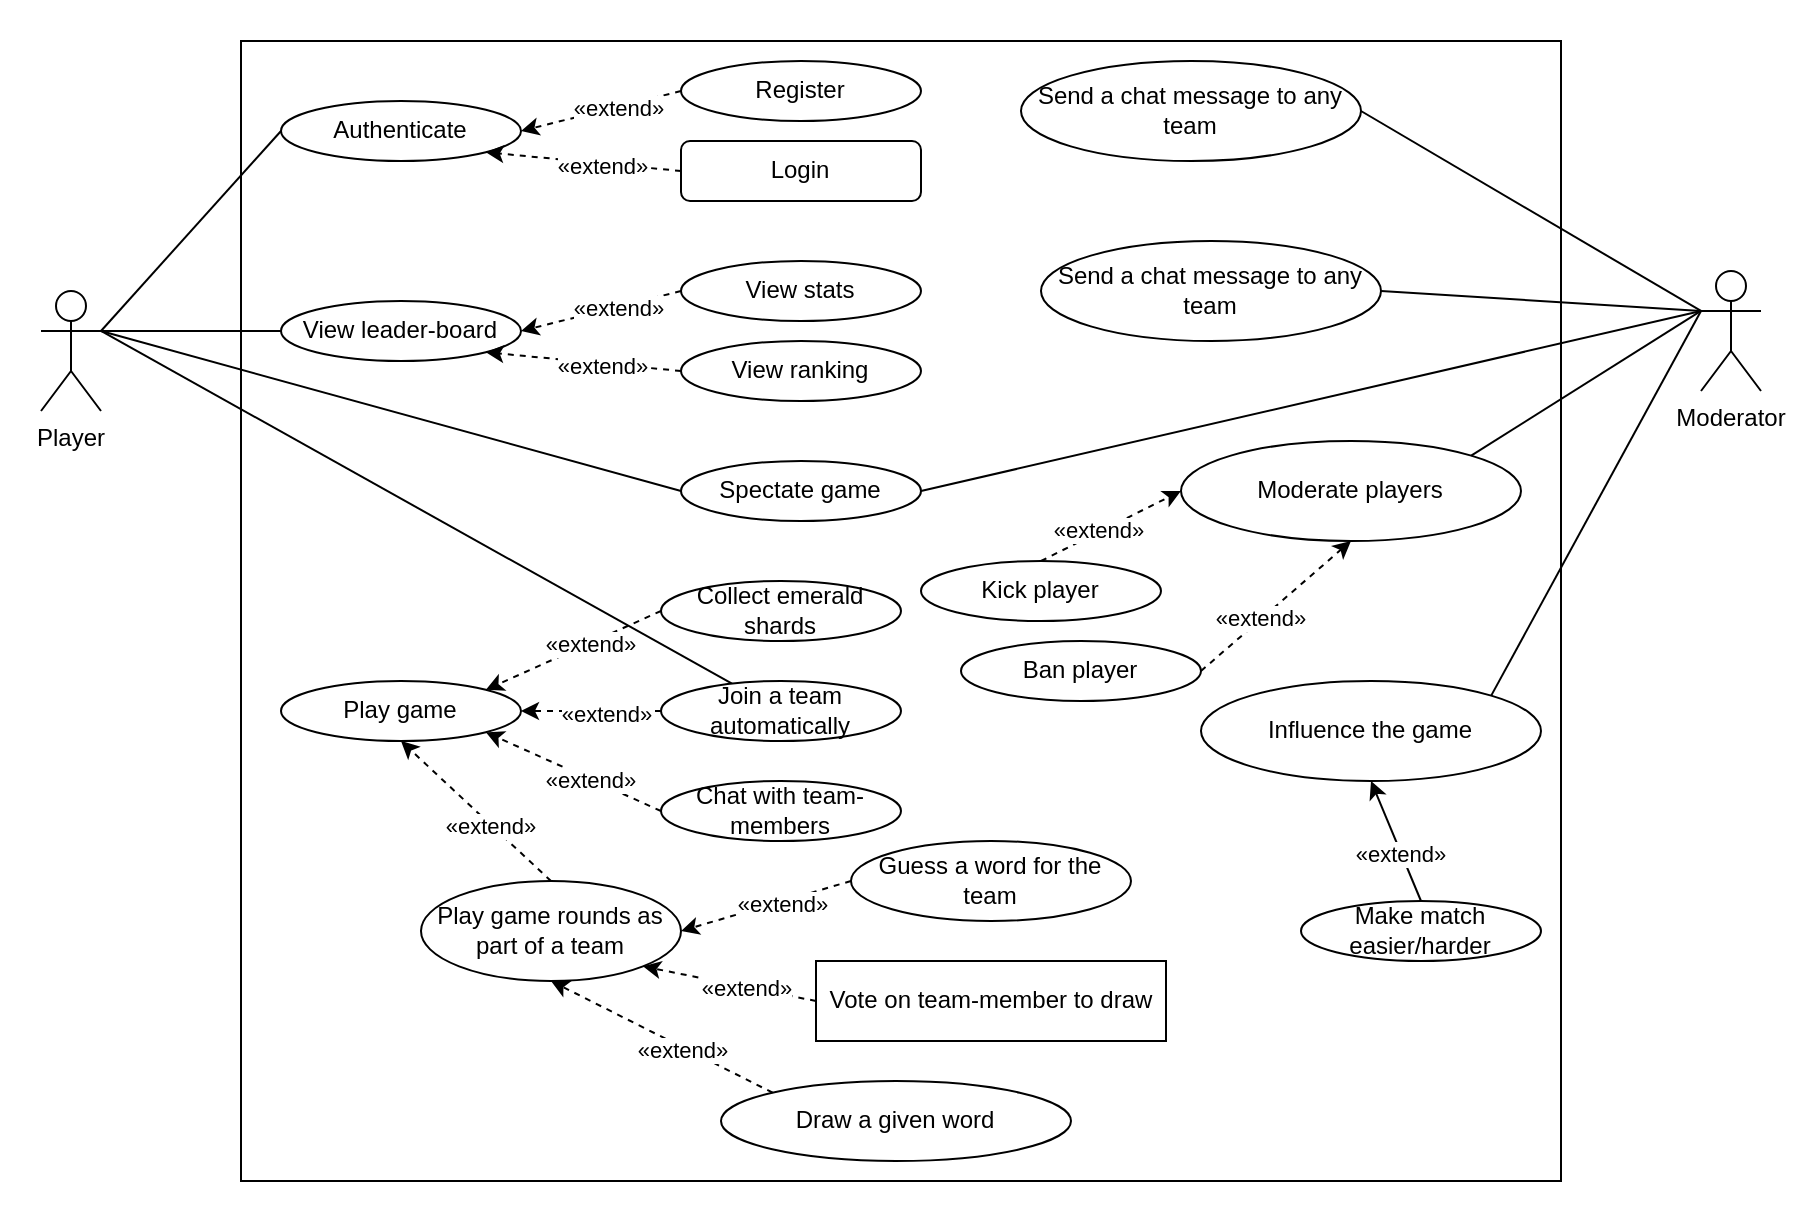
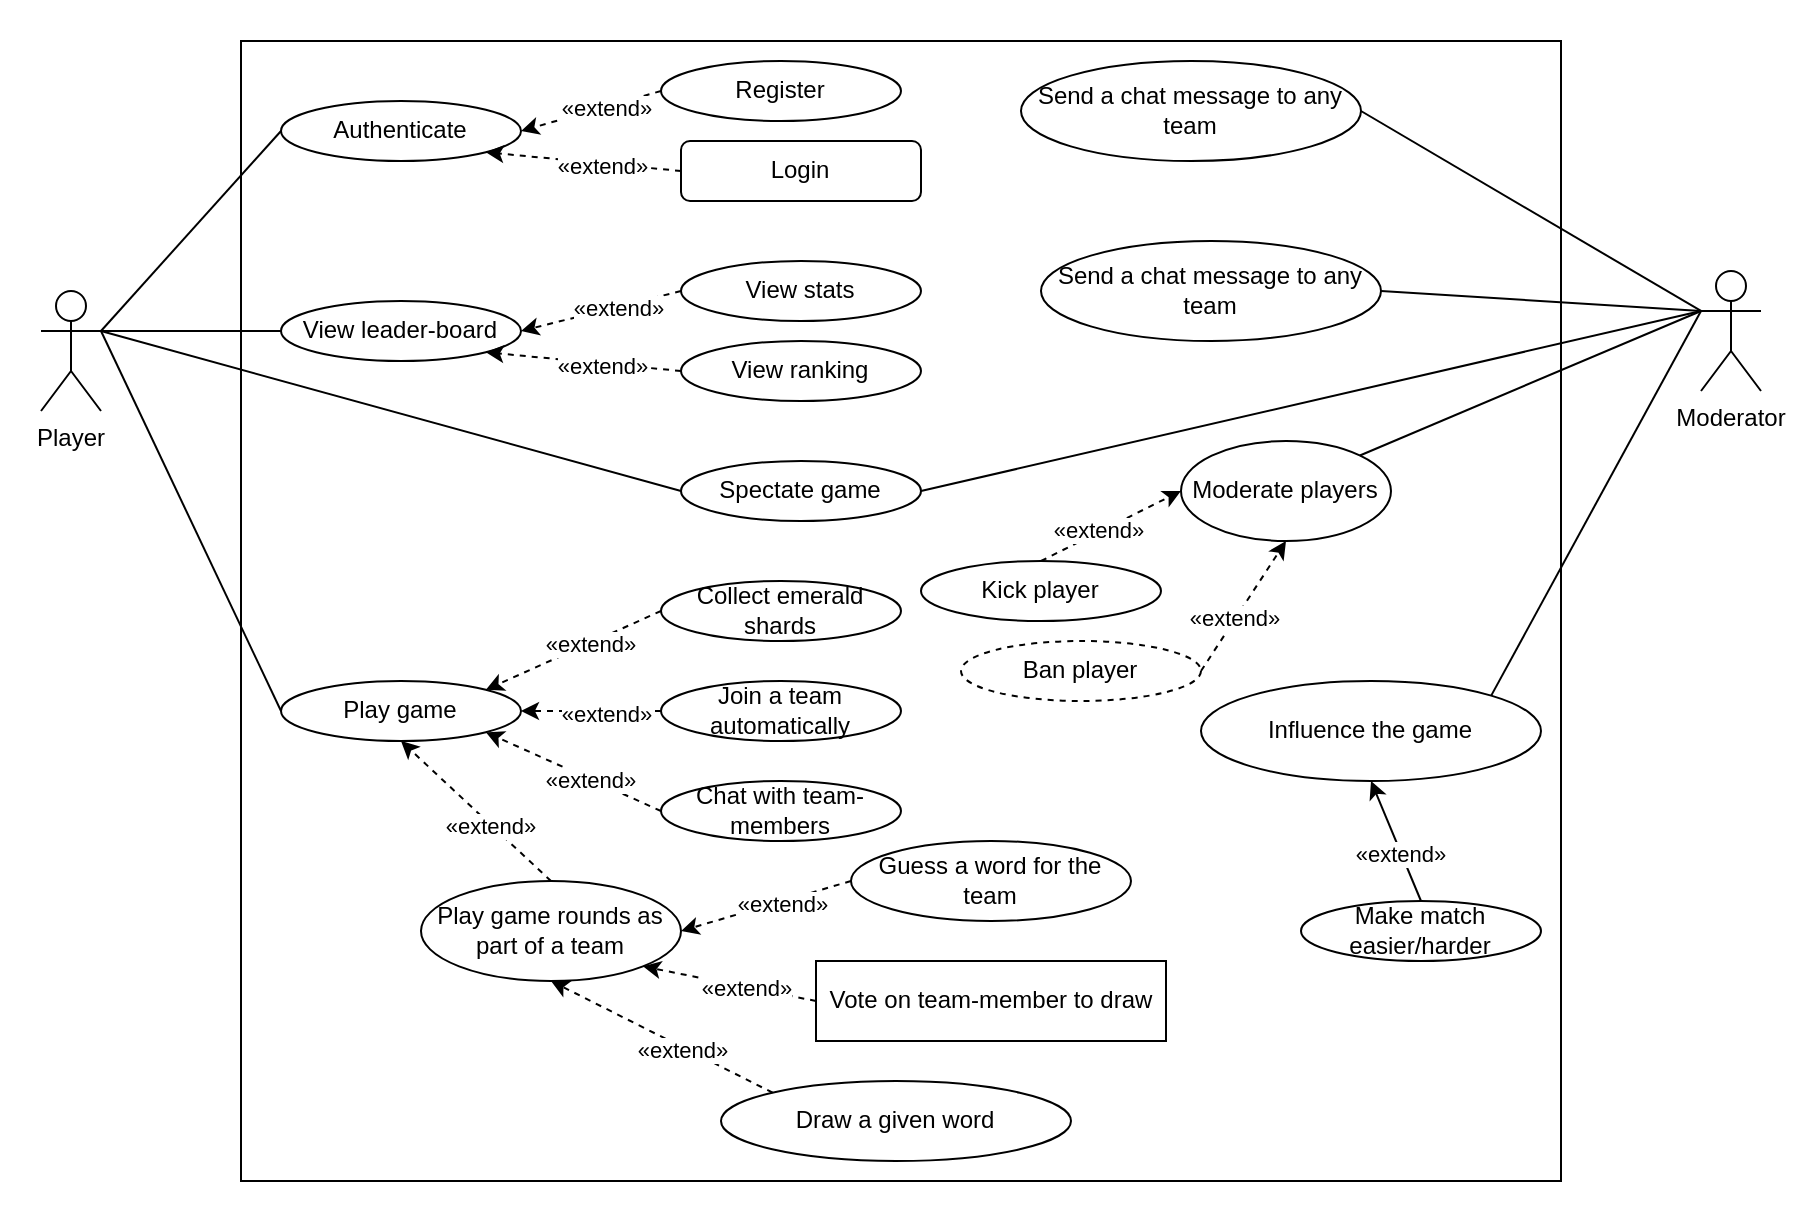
(801, 91) -> (781, 91)
(367, 479) -> (191, 522)
(1351, 491) -> (1286, 491)
(1081, 671) -> (1081, 671)
